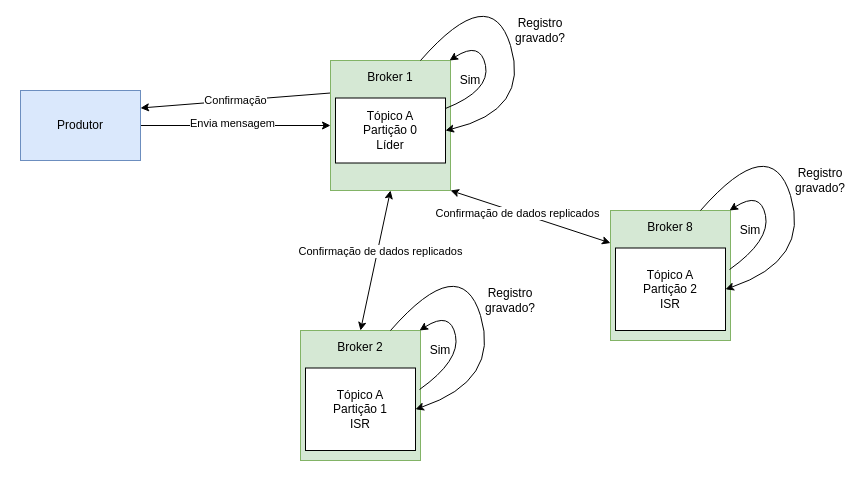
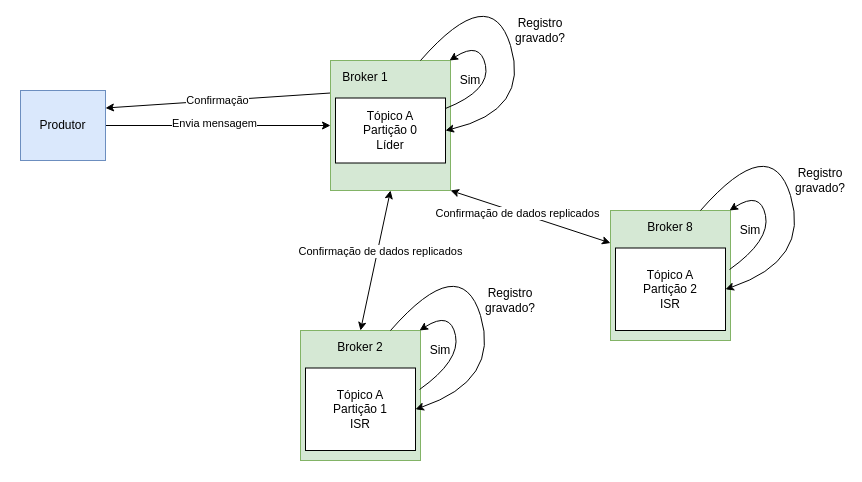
(391, 78) -> (366, 78)
(81, 126) -> (63, 126)
